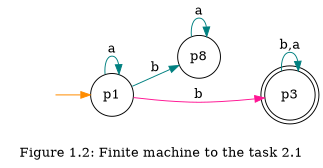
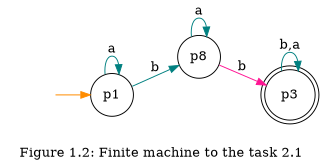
(194, 102) -> (238, 73)
